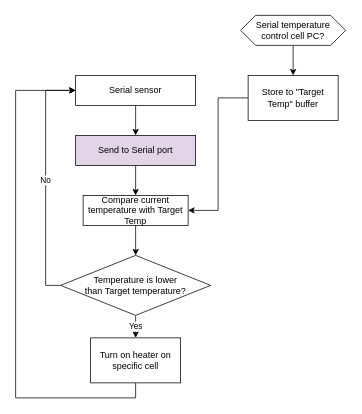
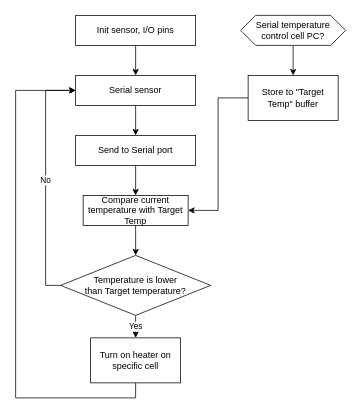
none -> (135, 30)
none -> (135, 57)
(135, 150) -> (135, 150)
